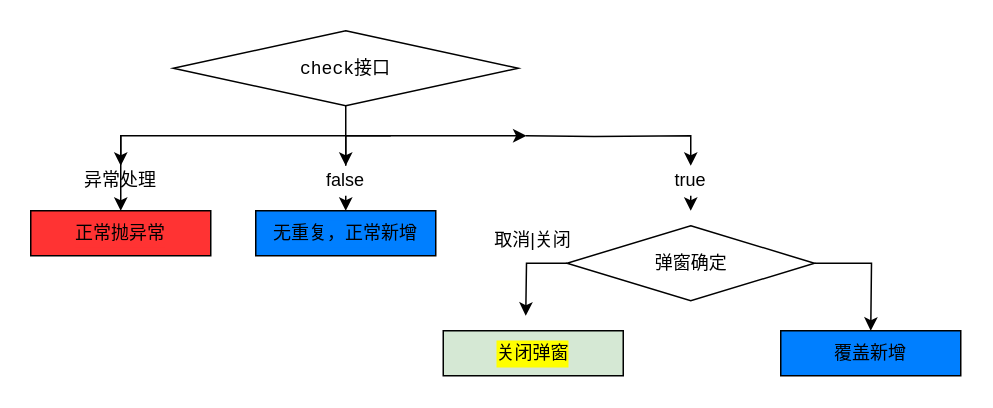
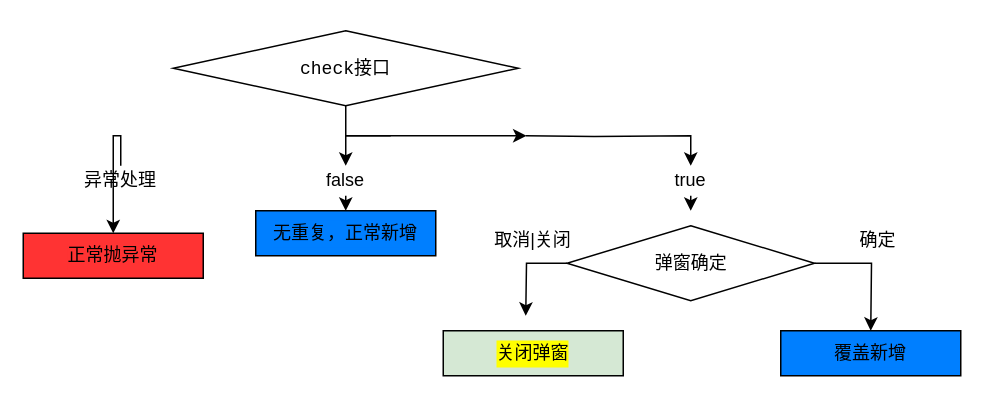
(233, 136) -> none
(121, 233) -> (113, 256)
none -> (878, 241)
